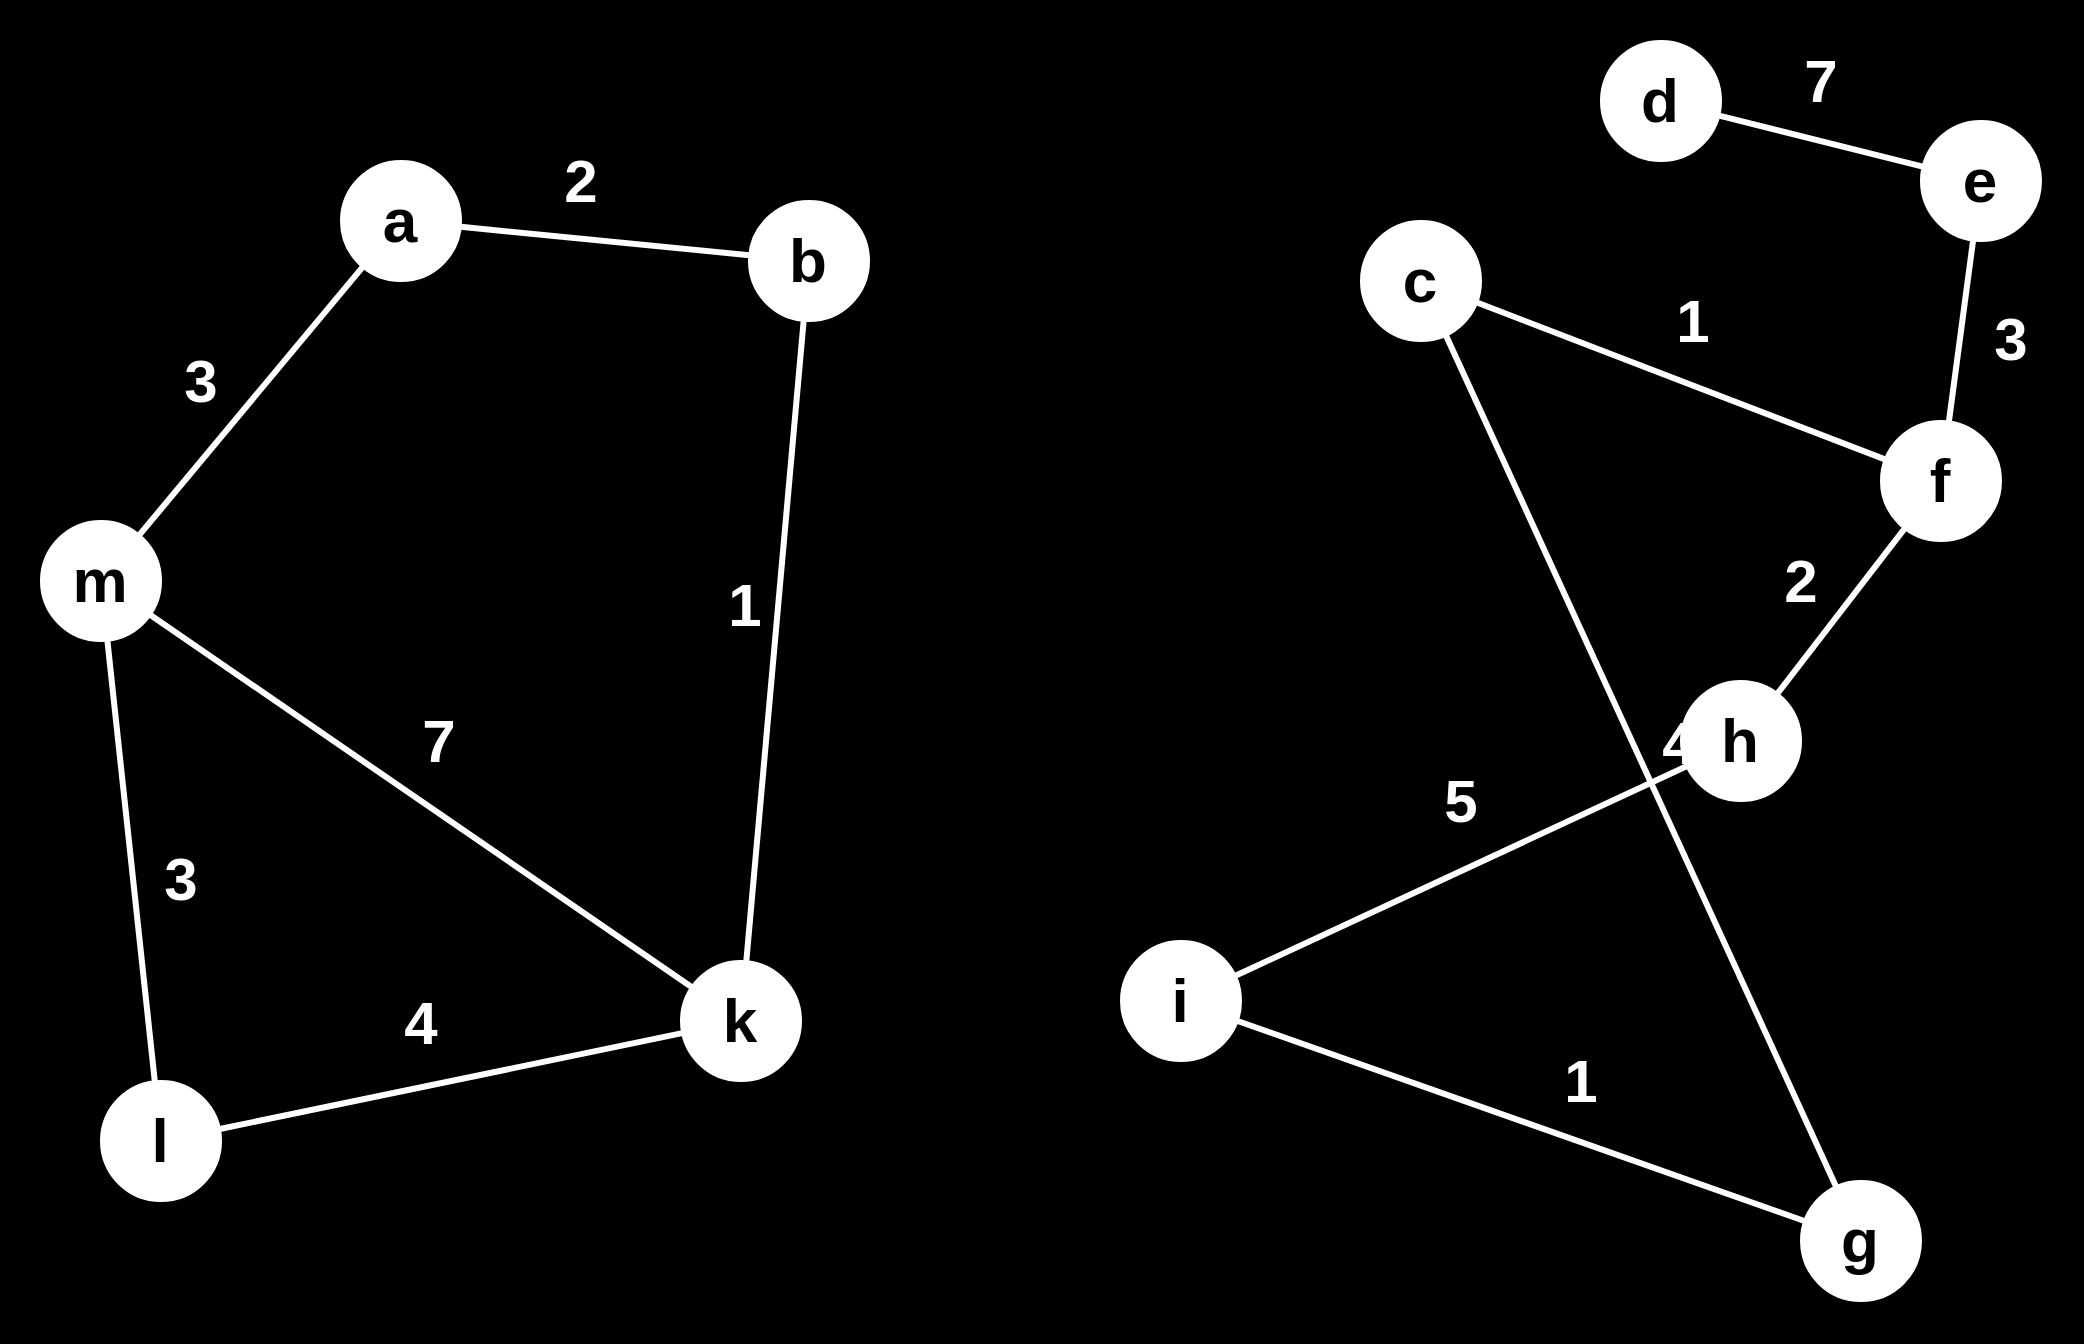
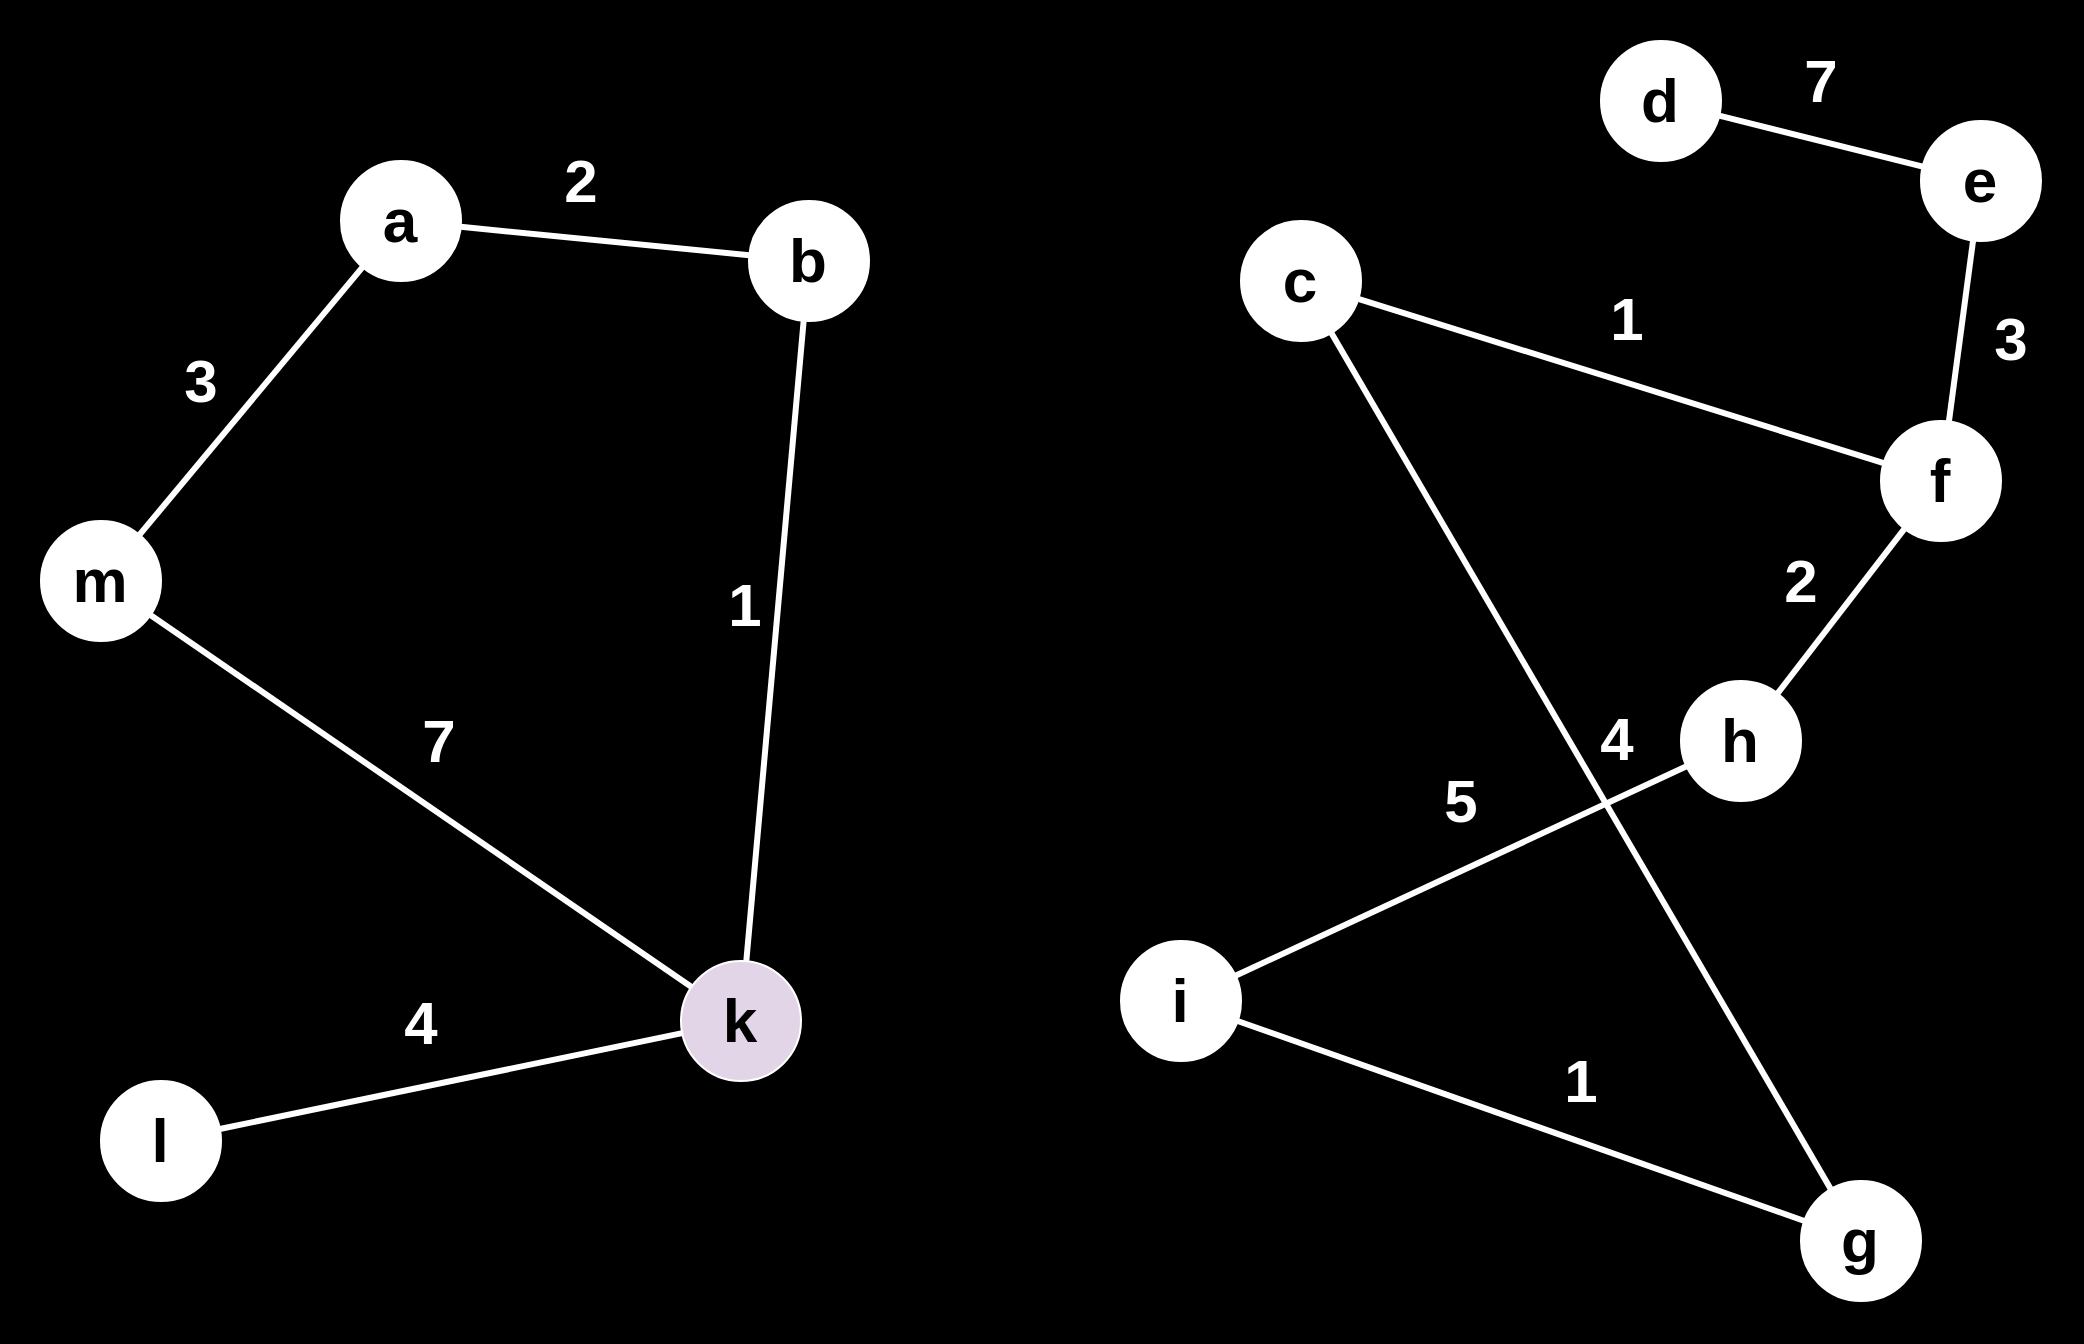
(1421, 281) -> (1301, 281)
(131, 861) -> none
(741, 1021) -> (741, 1021)
